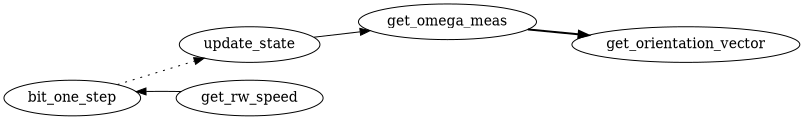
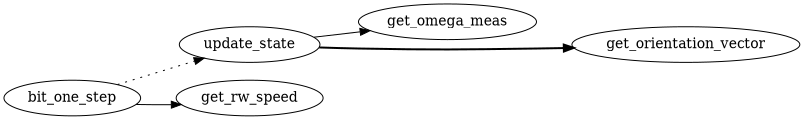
(553, 32) -> (441, 49)
(164, 91) -> (154, 105)
